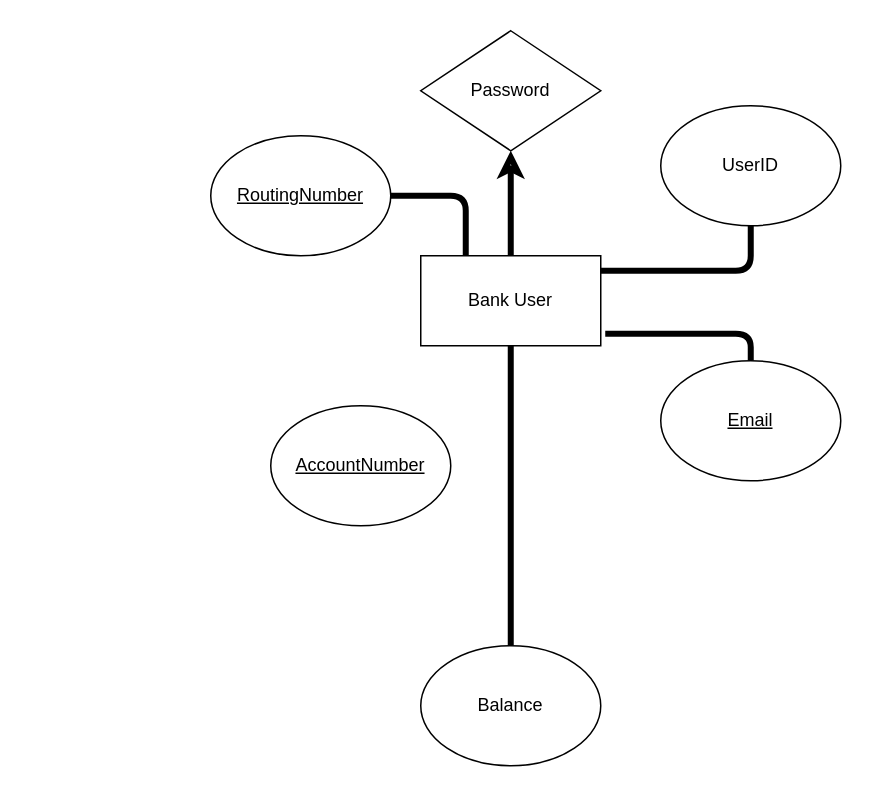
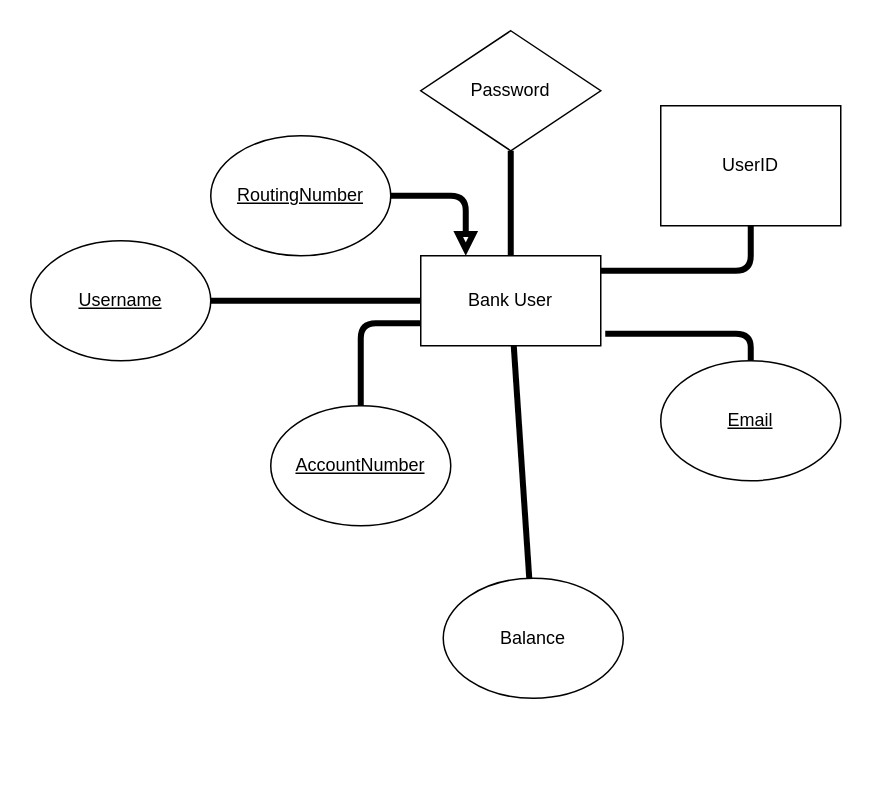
(751, 166) -> (751, 166)
(511, 172) -> (511, 154)
(466, 243) -> (466, 231)
none -> (121, 301)
none -> (316, 301)
none -> (361, 339)
(511, 706) -> (533, 638)
